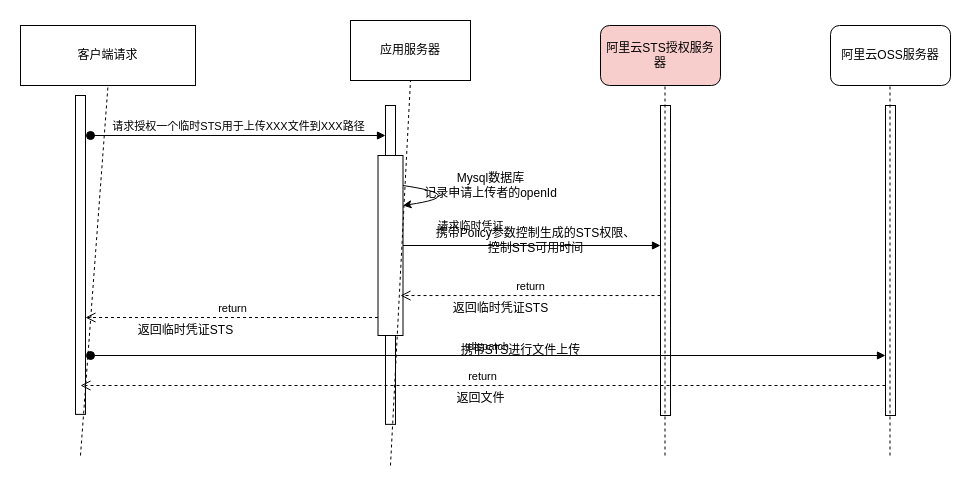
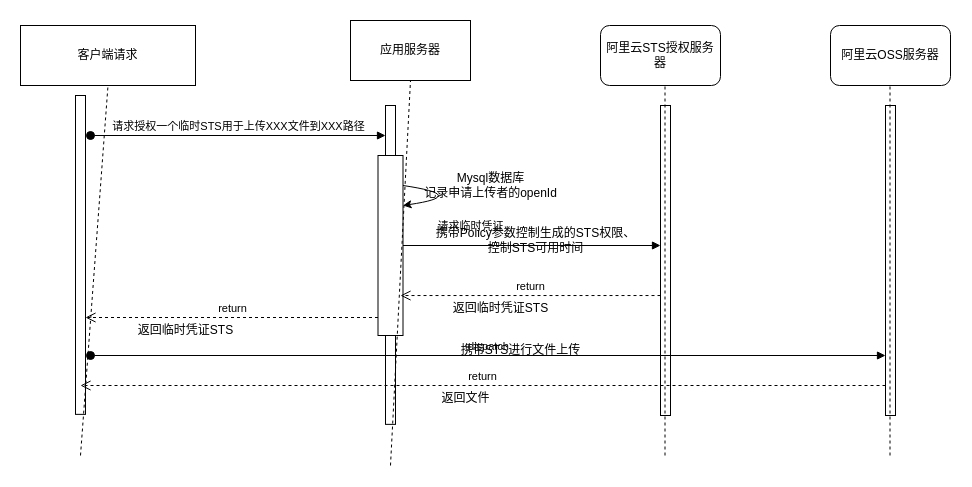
(661, 56) -> (661, 56)
(481, 399) -> (466, 399)
